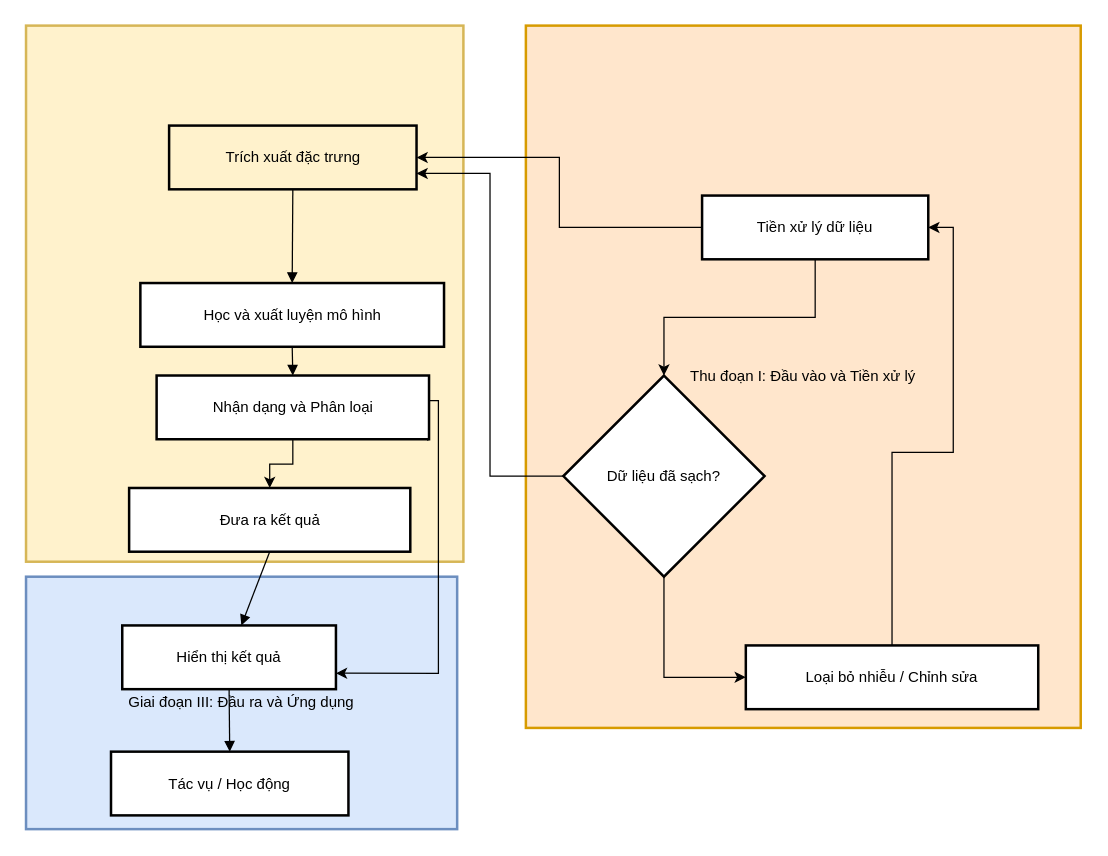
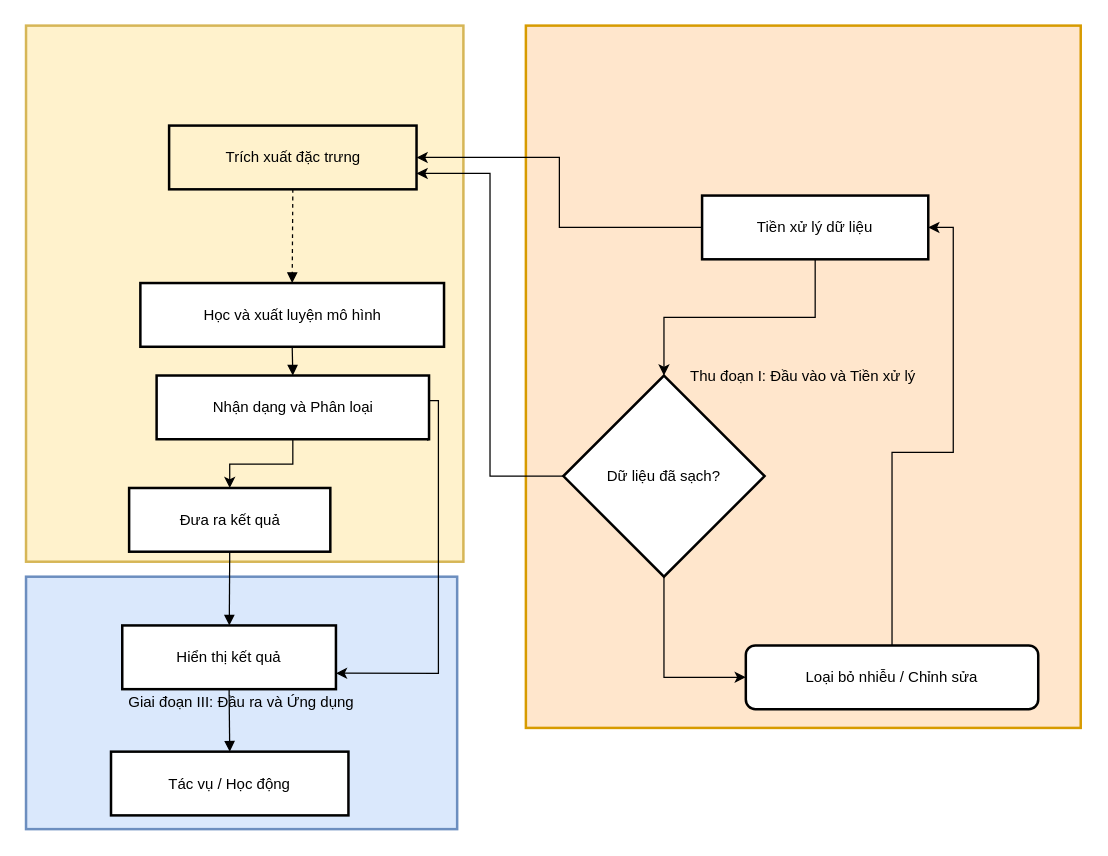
(292, 232) -> (292, 232)
(269, 520) -> (229, 520)
(892, 678) -> (892, 678)
